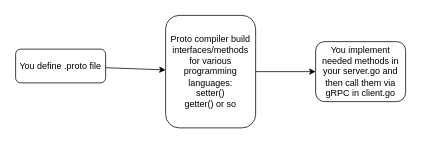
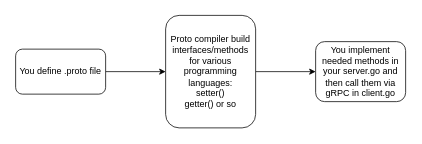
(60, 66) -> (60, 72)
